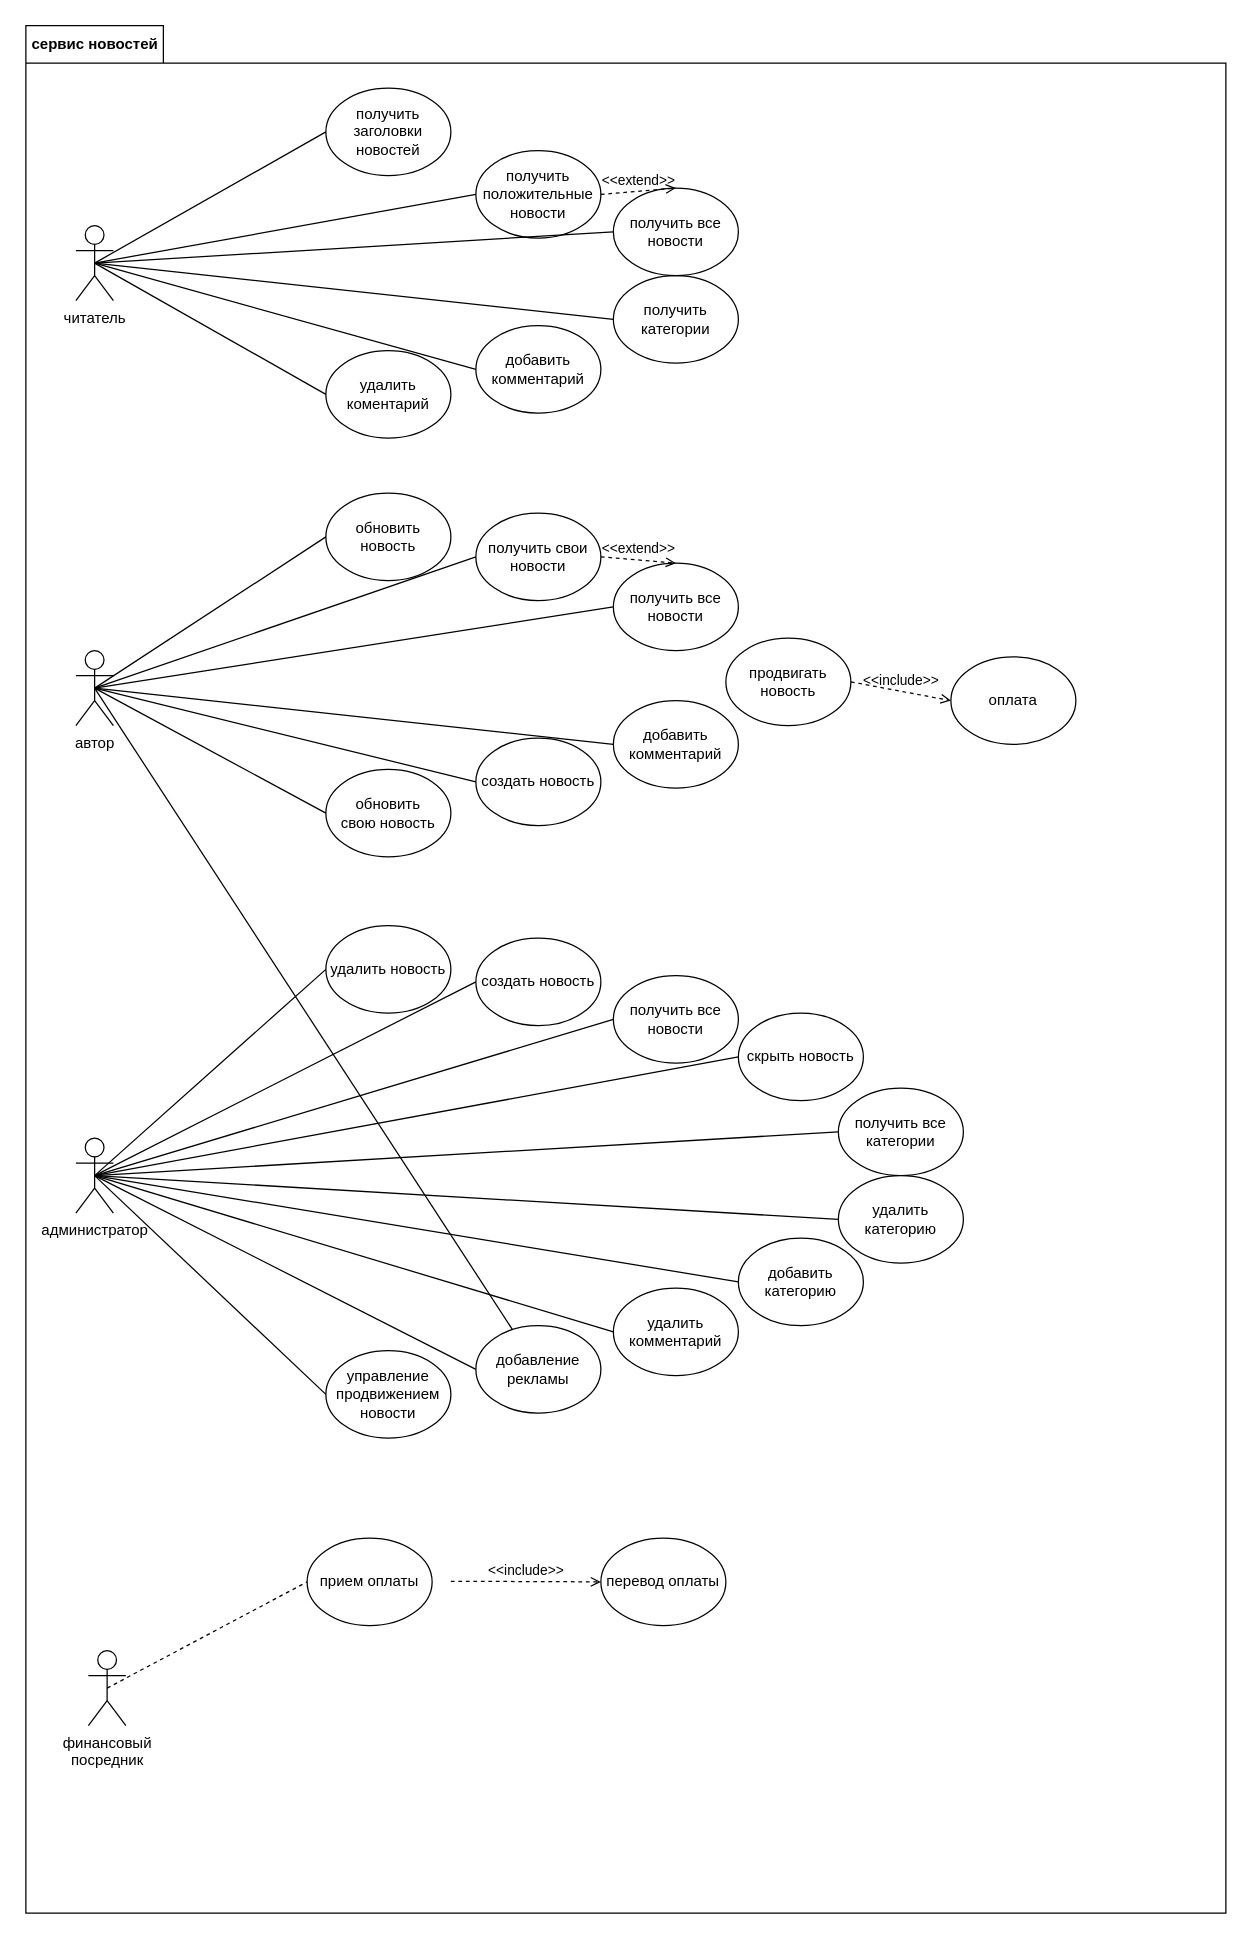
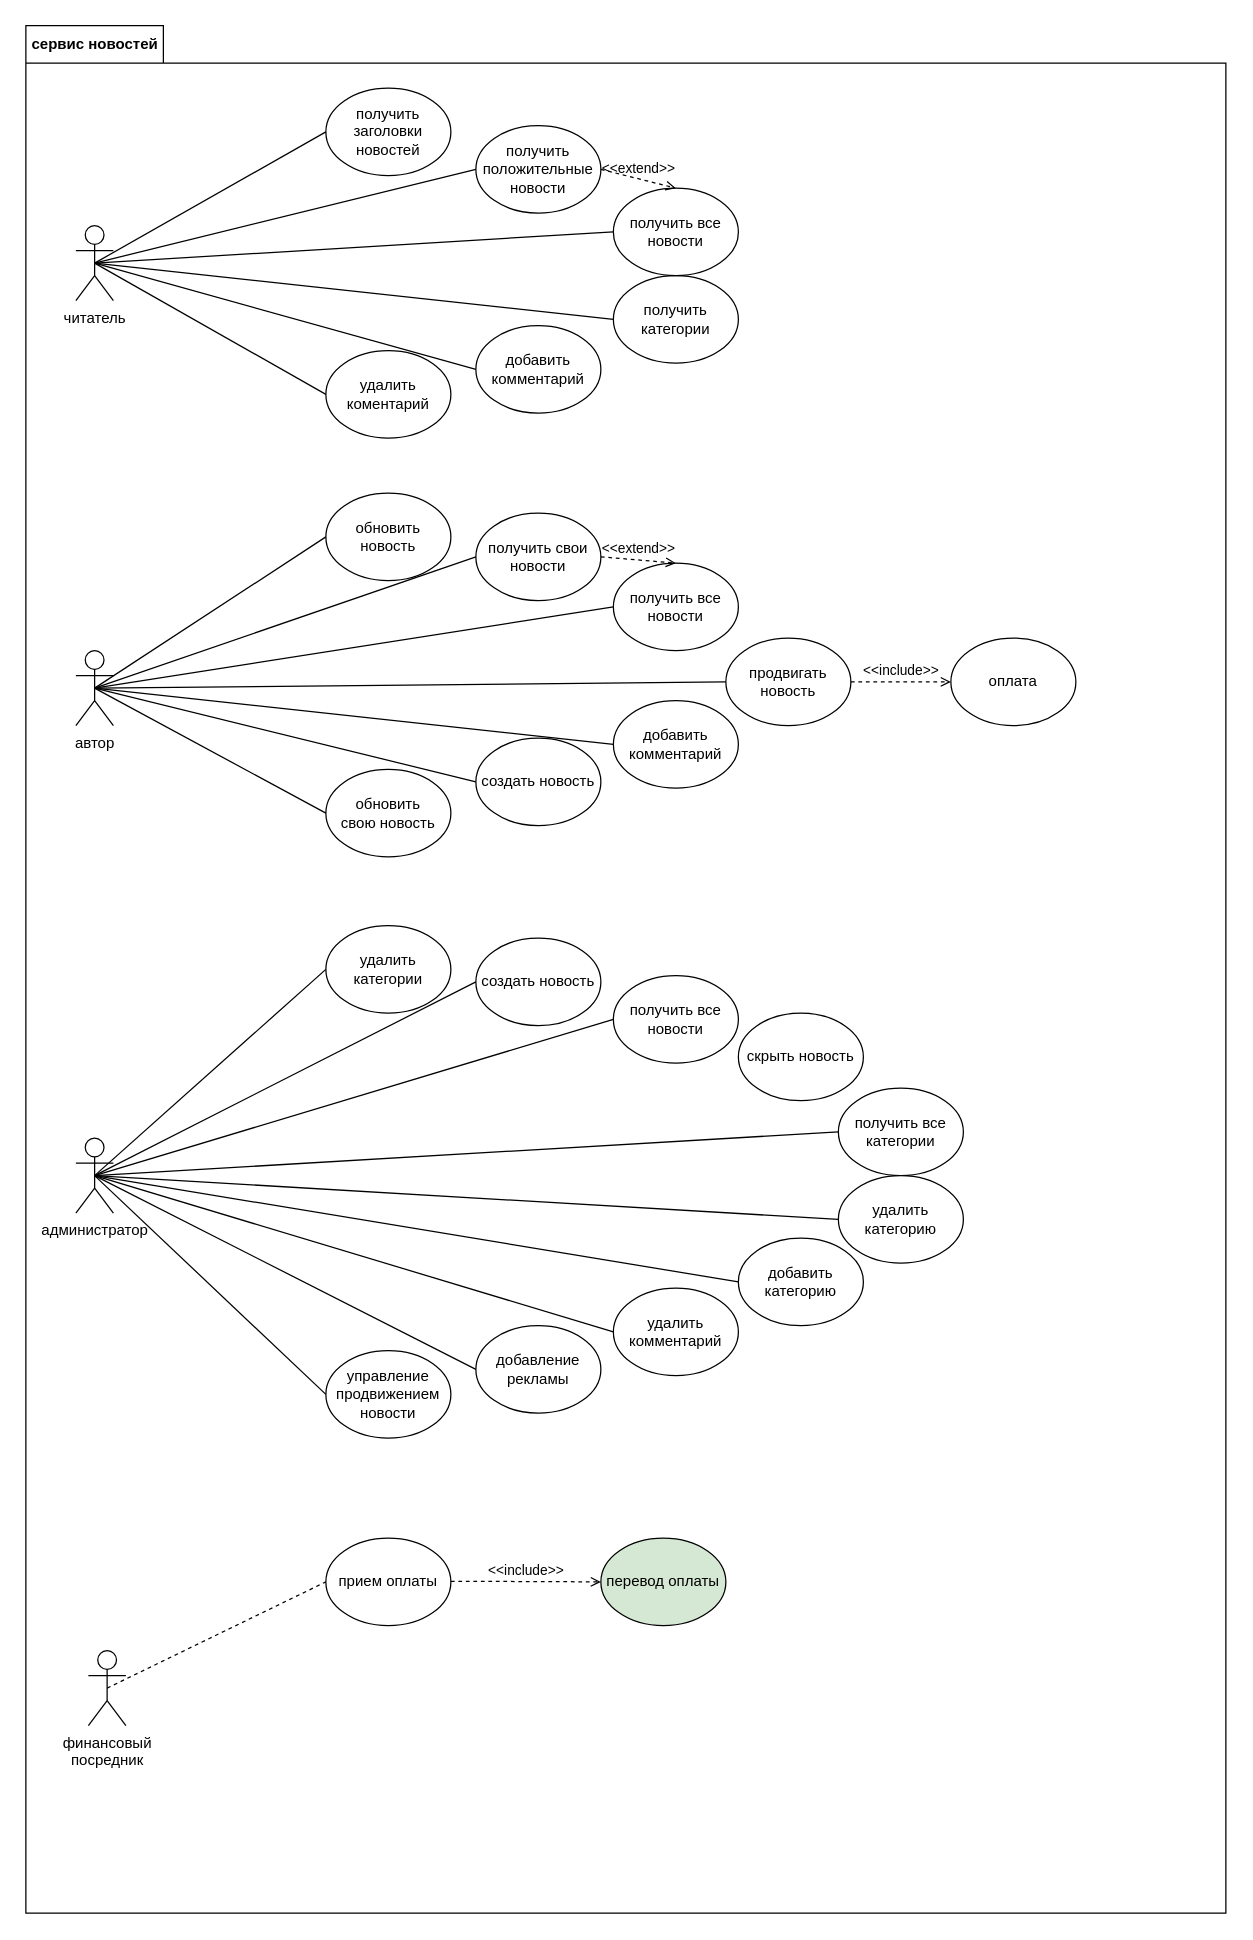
(538, 194) -> (538, 169)
(1013, 701) -> (1013, 682)
(388, 969) -> (388, 969)
(305, 1011) -> (417, 685)
(423, 1115) -> none
(369, 1582) -> (388, 1582)
(663, 1582) -> (663, 1582)
